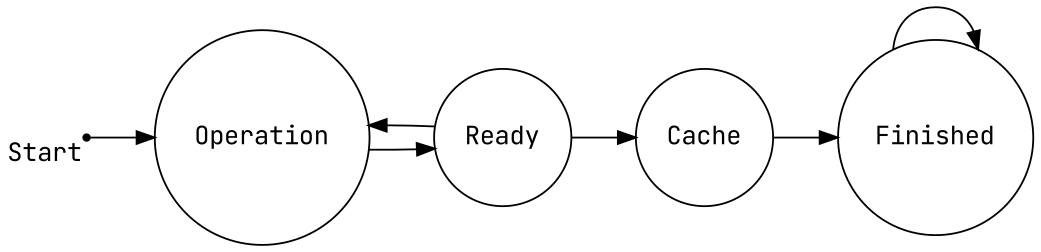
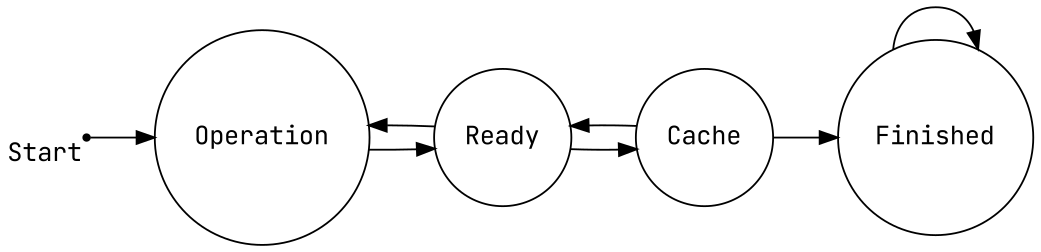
none -> (613, 125)
